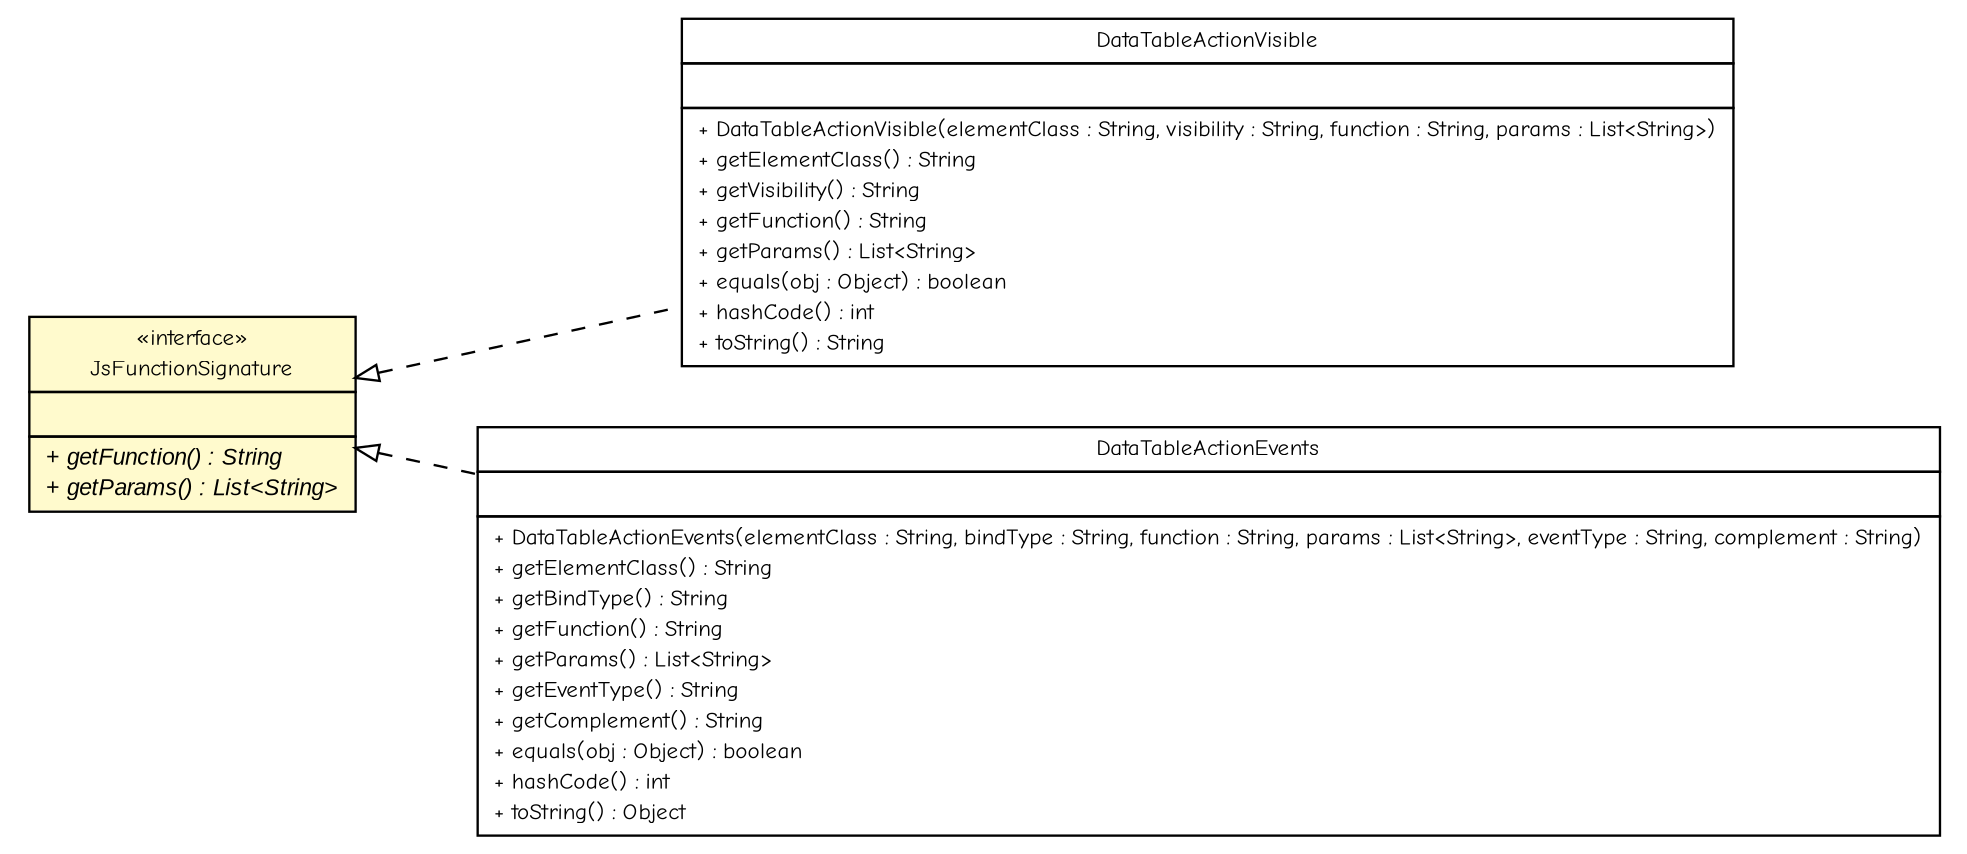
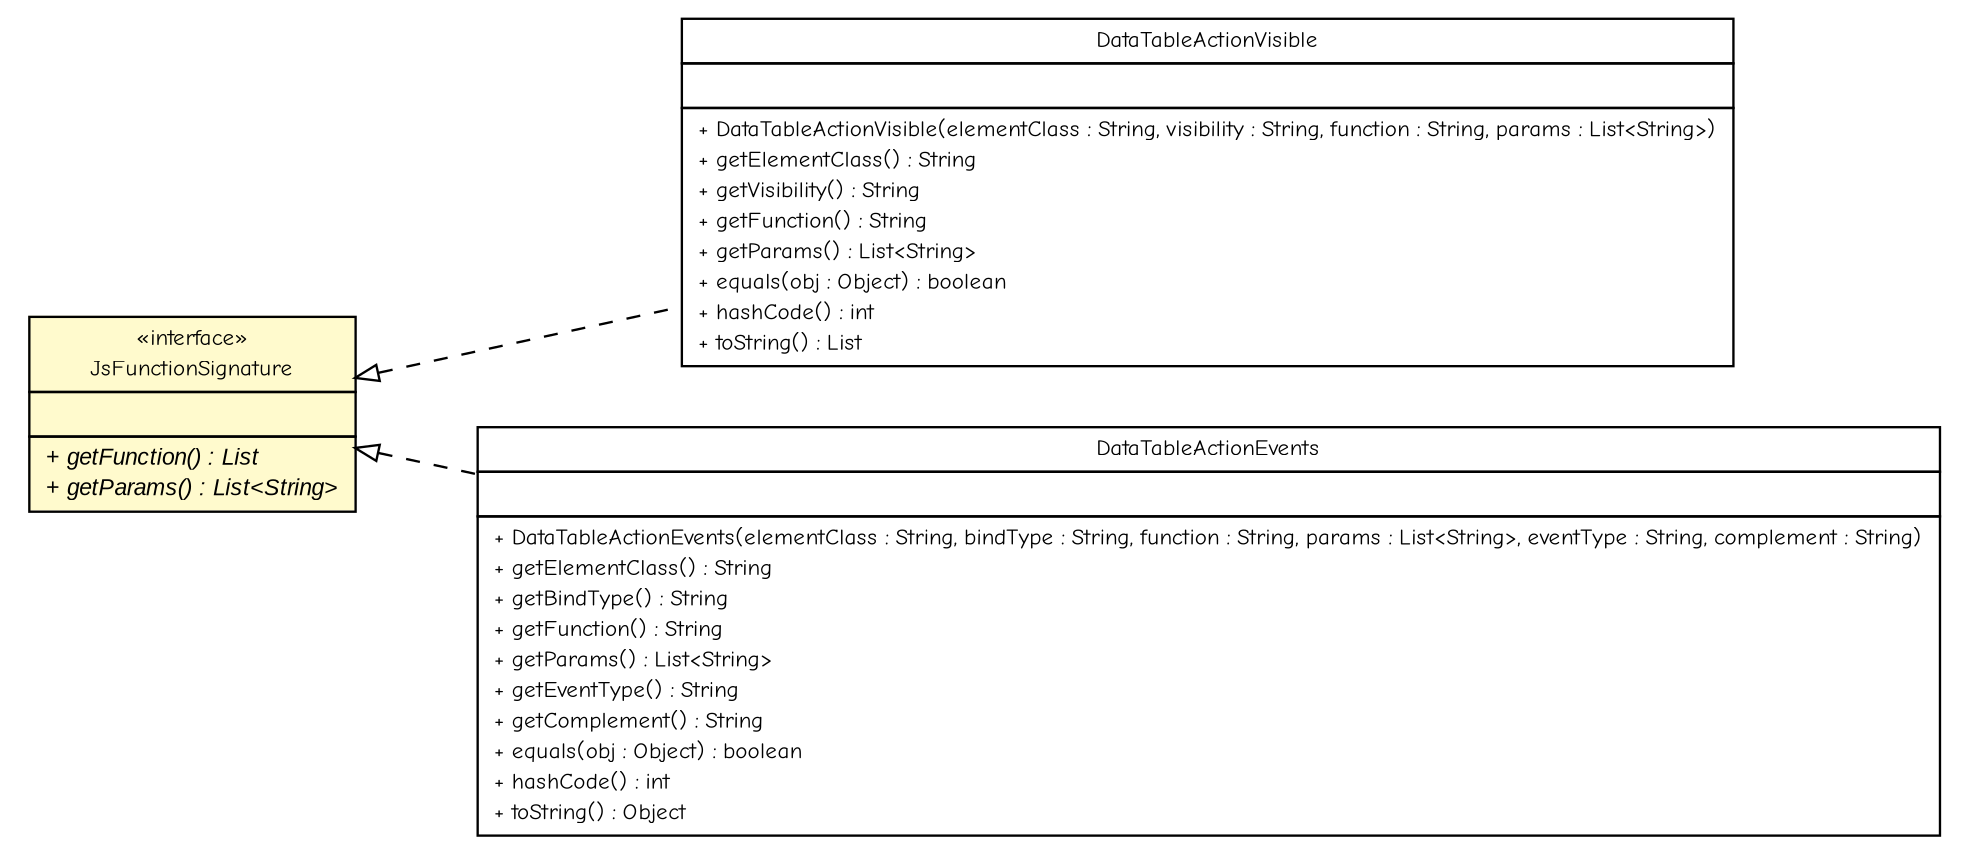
(792, 343) -> (780, 343)
(164, 458) -> (153, 458)
